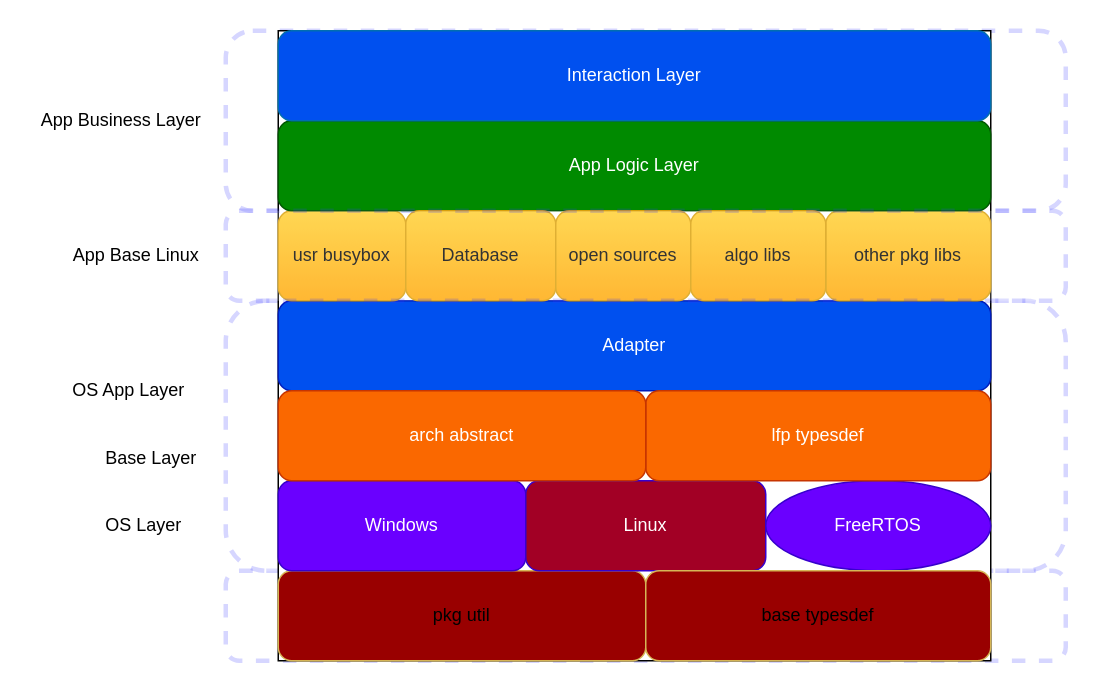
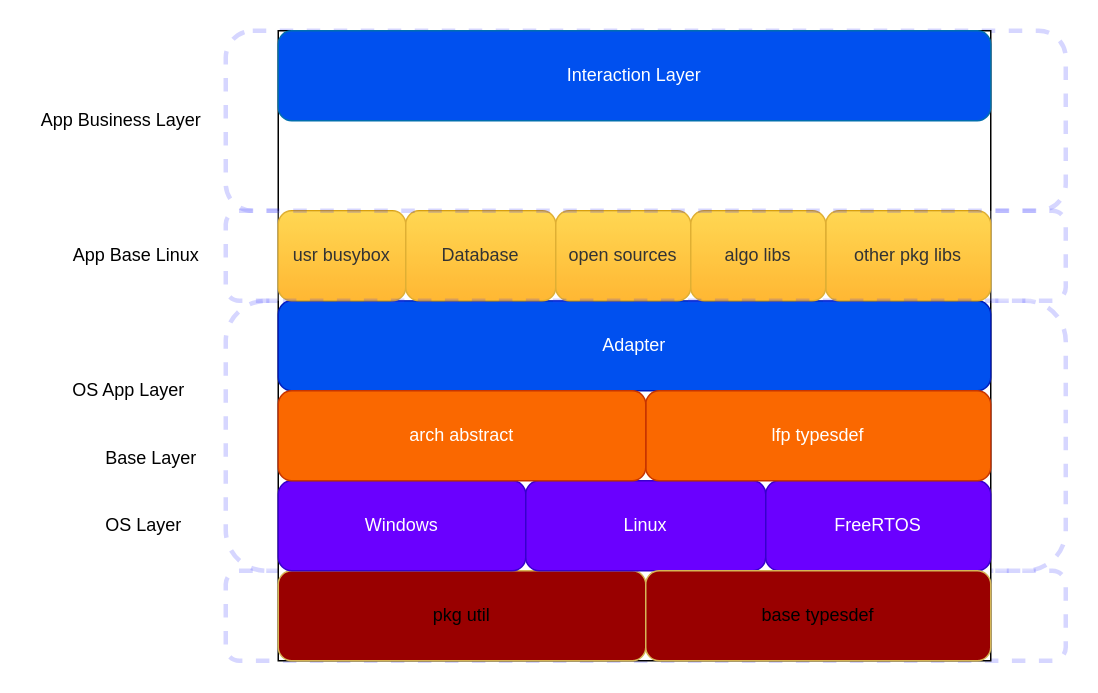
(635, 166) -> none
(646, 526) -> (646, 526)
(878, 526) -> (878, 526)
